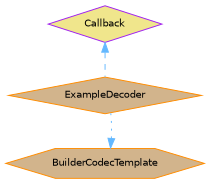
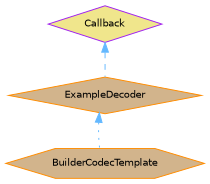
(112, 125) -> (99, 135)
